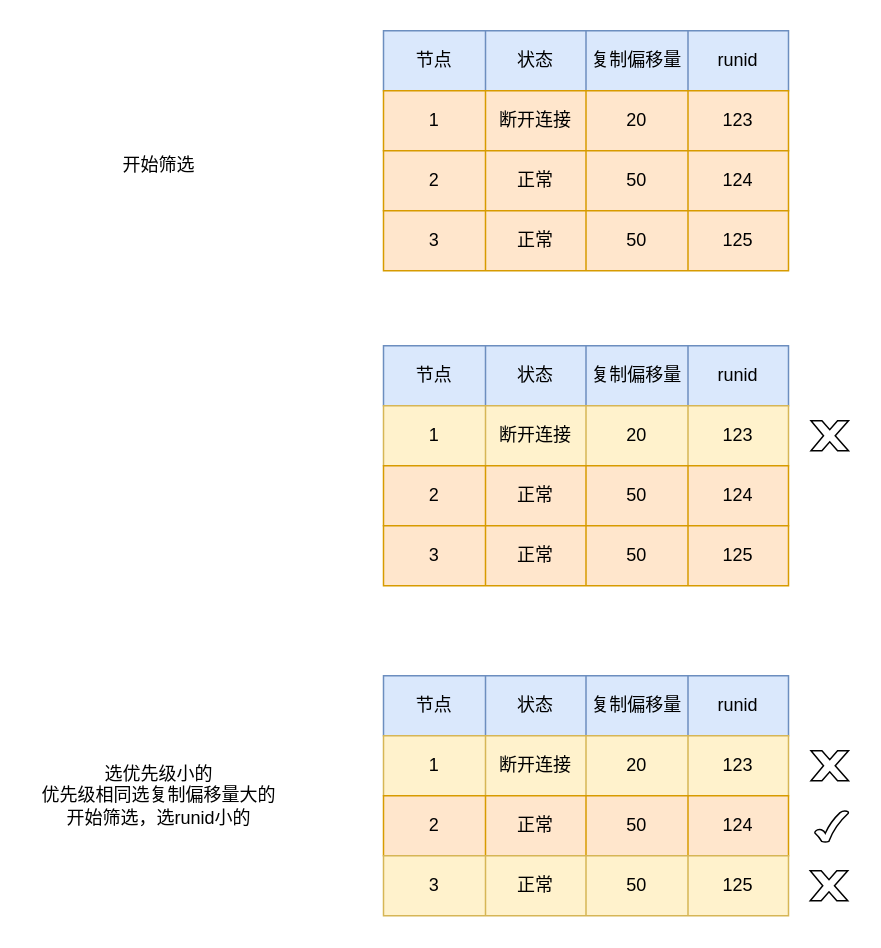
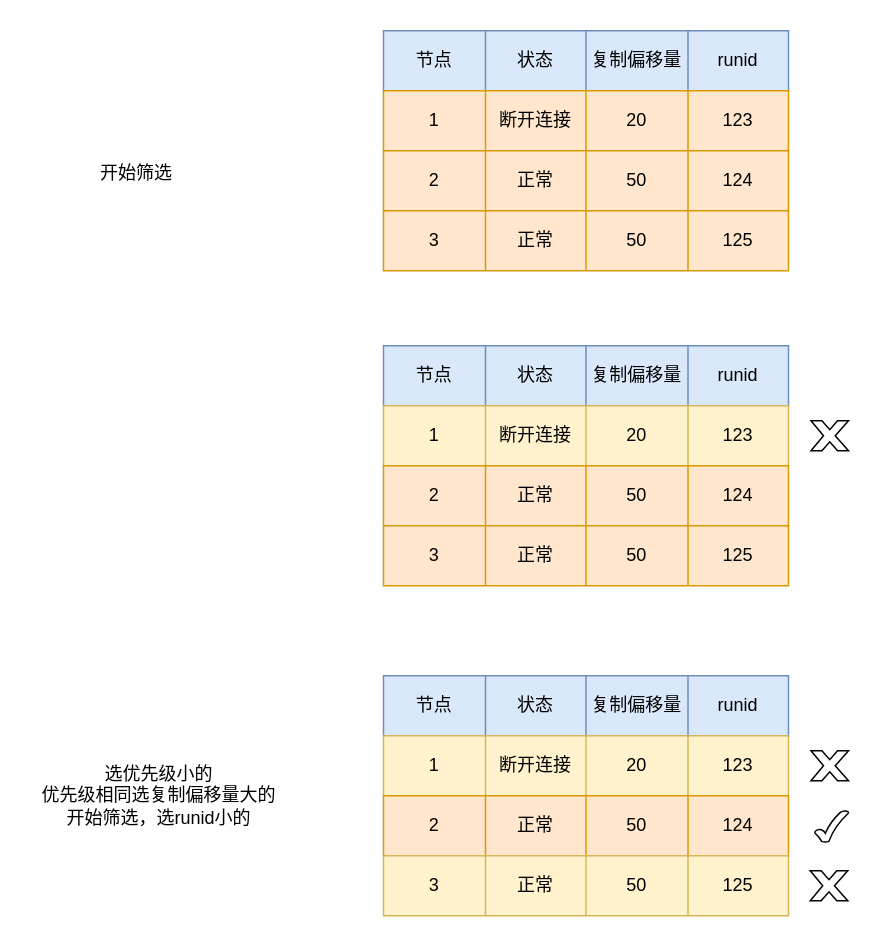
(158, 166) -> (136, 173)
